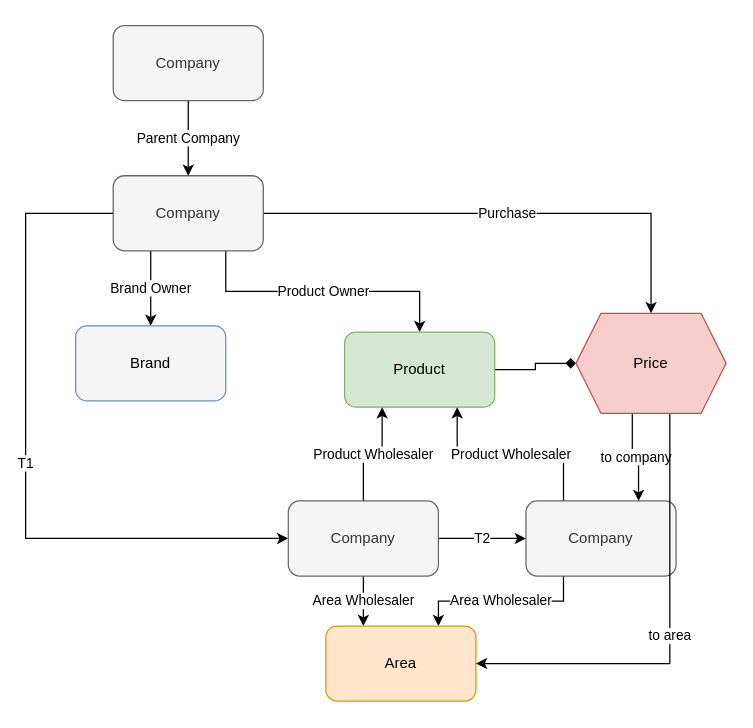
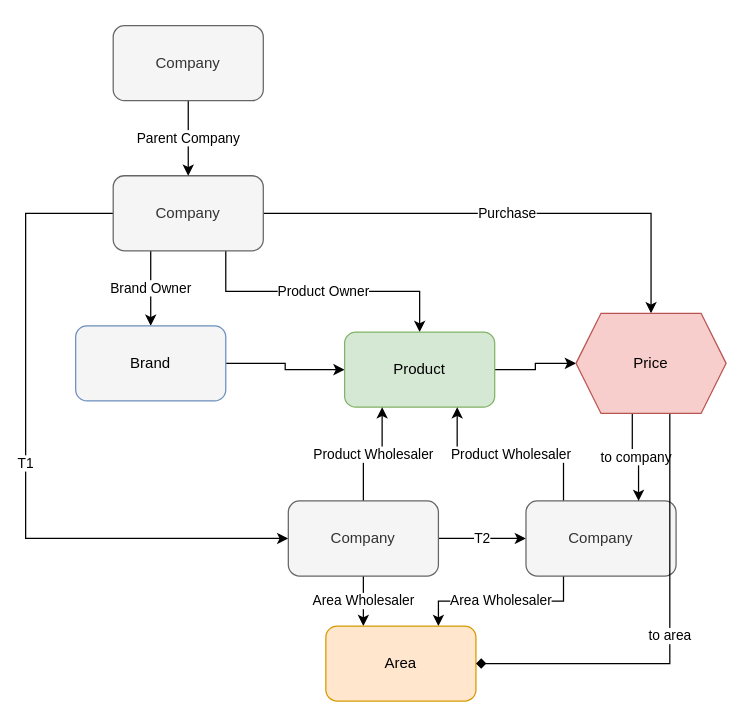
none -> (284, 363)
(565, 363) -> (566, 363)
(486, 663) -> (486, 663)
